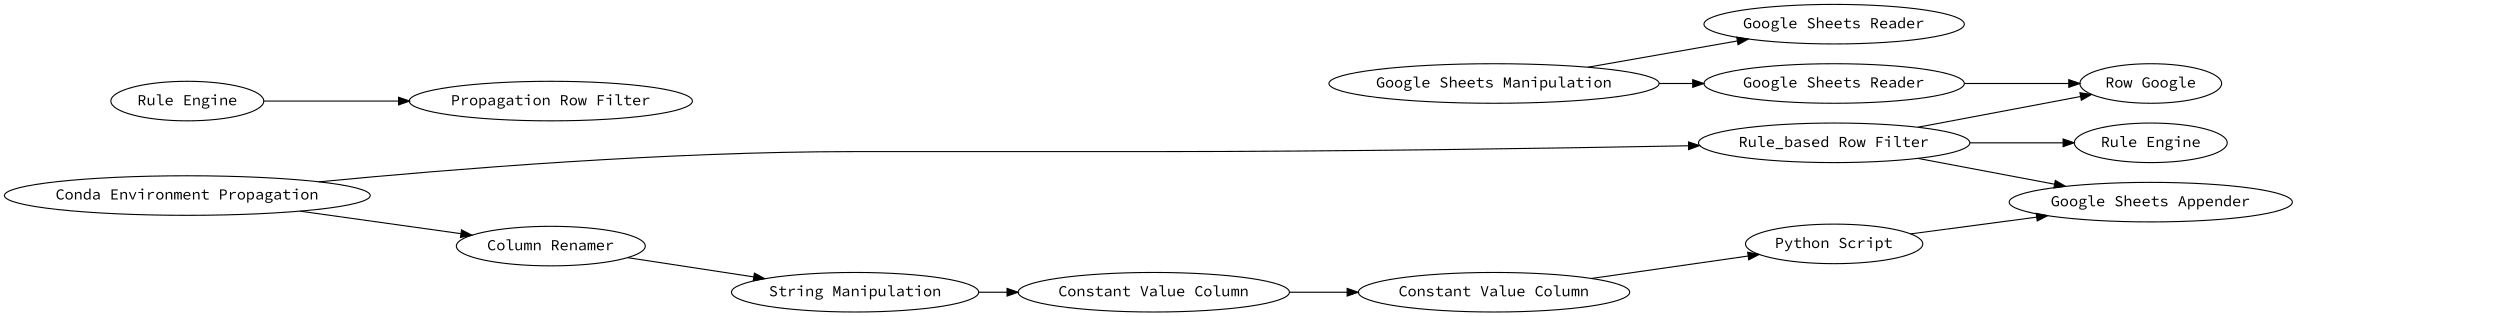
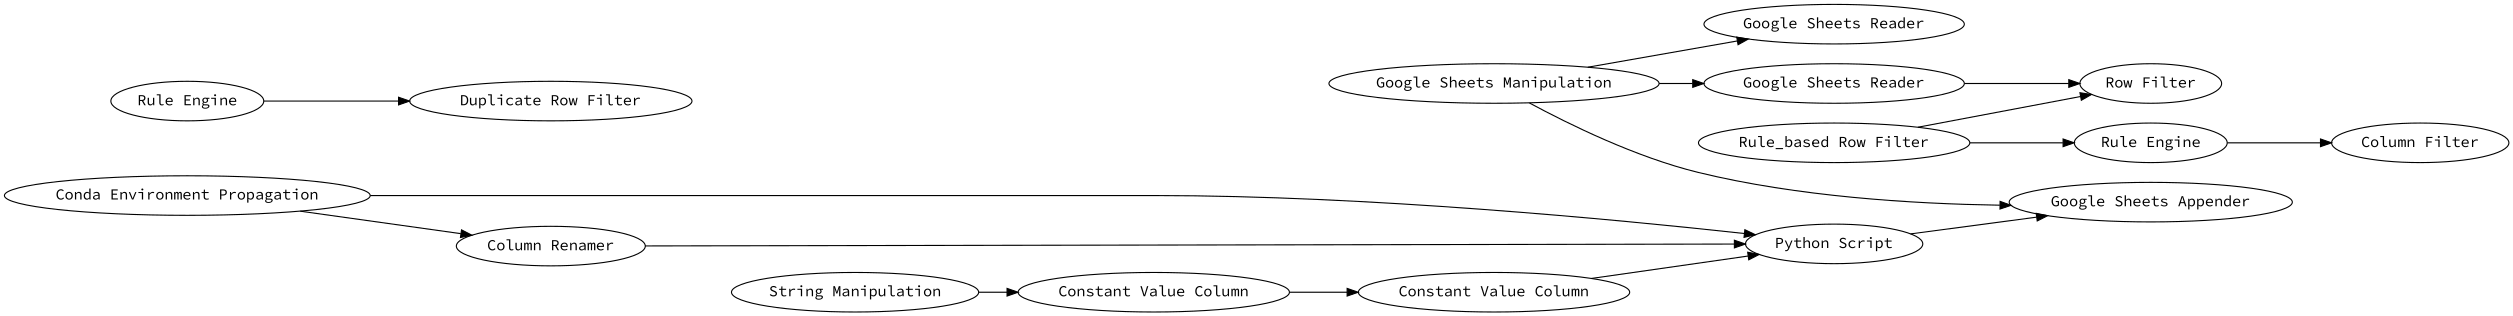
(2151, 83) -> (2151, 83)
(551, 101) -> (551, 101)
none -> (2420, 143)
(1003, 152) -> (1058, 196)
(1986, 171) -> (1757, 185)
(691, 267) -> (1190, 245)
